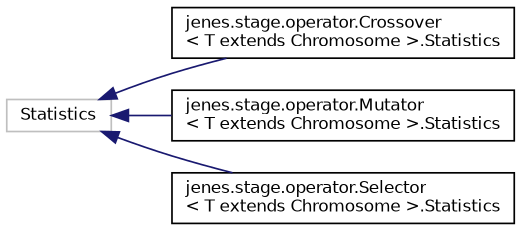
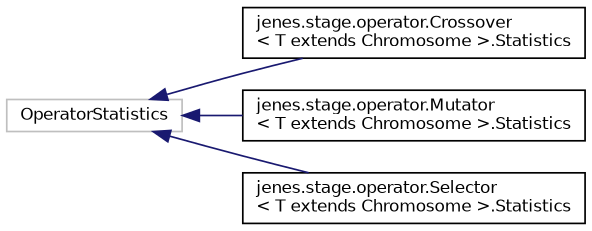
(59, 115) -> (94, 115)
